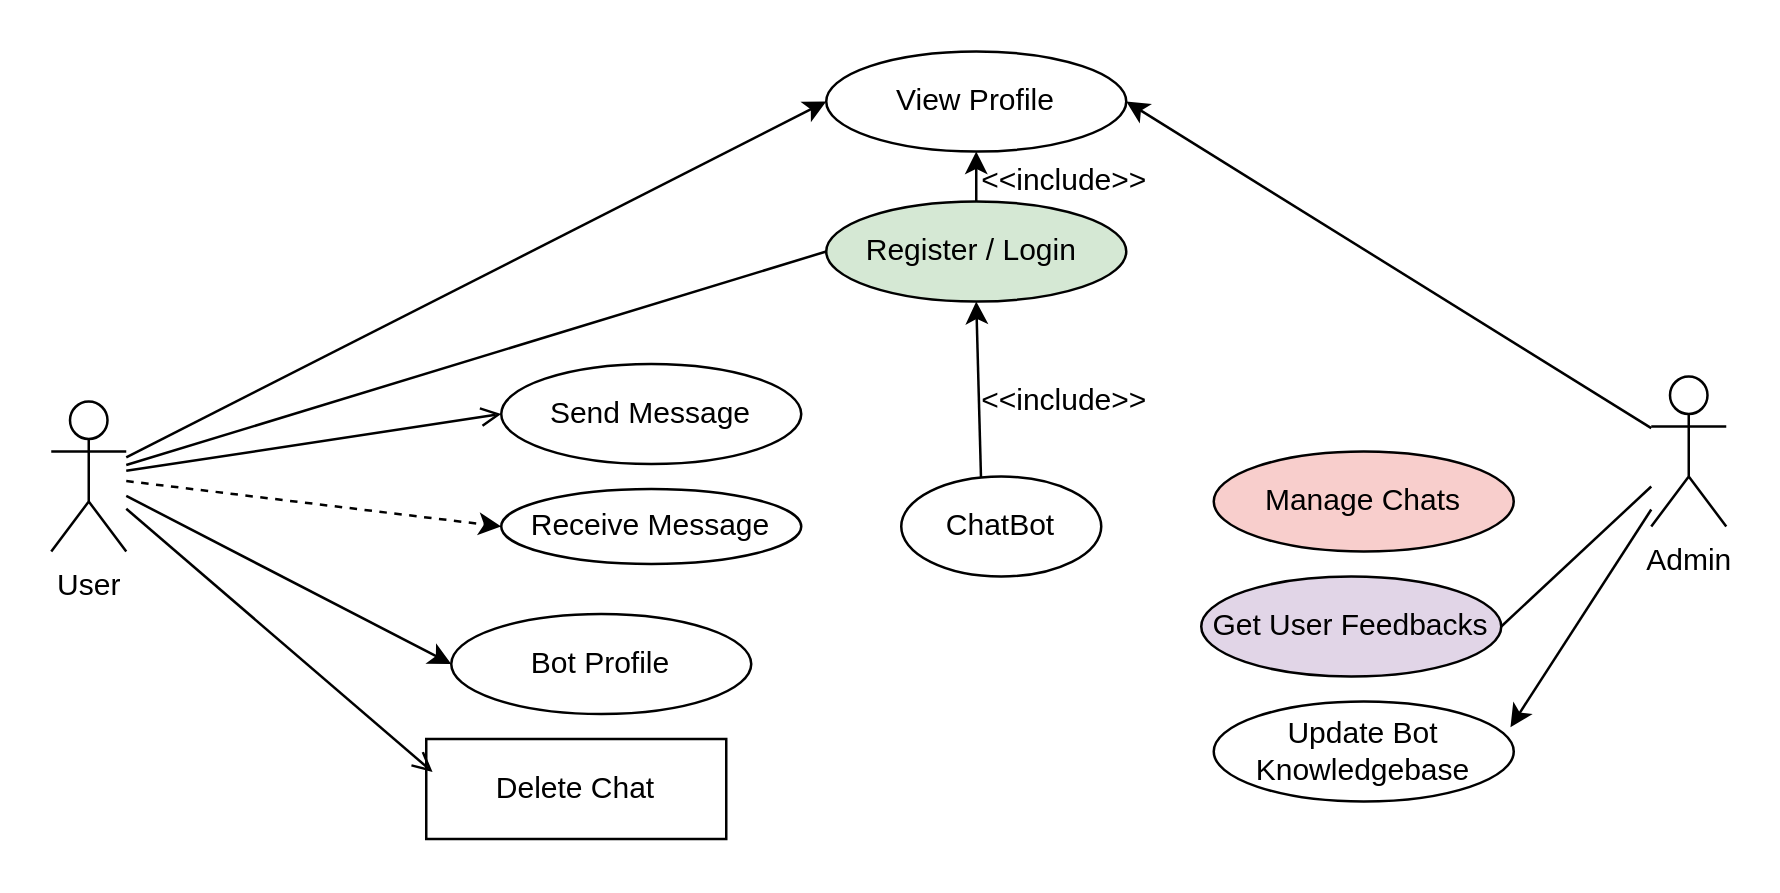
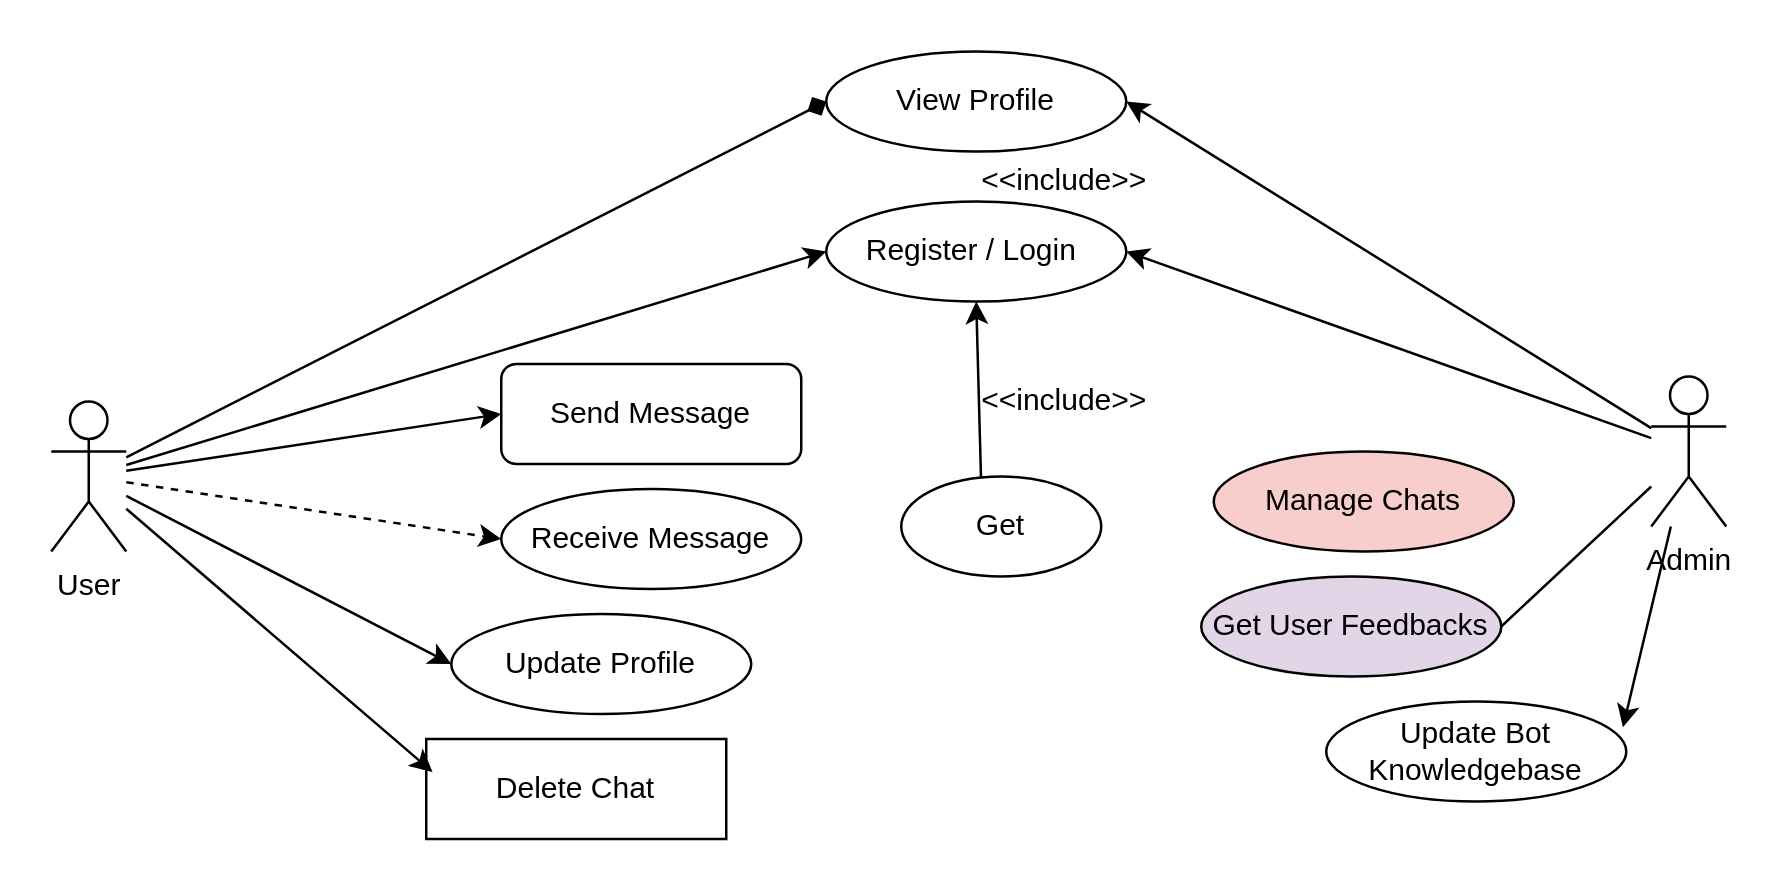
(808, 110) -> (808, 110)
(976, 184) -> none
(976, 251) -> (976, 251)
(816, 254) -> (809, 256)
none -> (1397, 347)
(651, 414) -> (651, 414)
(487, 416) -> (483, 417)
(651, 526) -> (651, 539)
(1001, 526) -> (1001, 526)
(601, 664) -> (601, 664)
(1364, 751) -> (1476, 751)
(421, 762) -> (419, 760)
